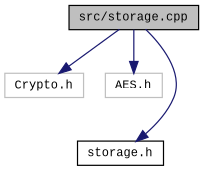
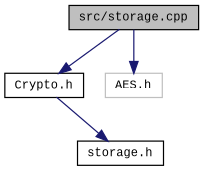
(176, 82) -> (78, 115)
(44, 85) -> (44, 85)
